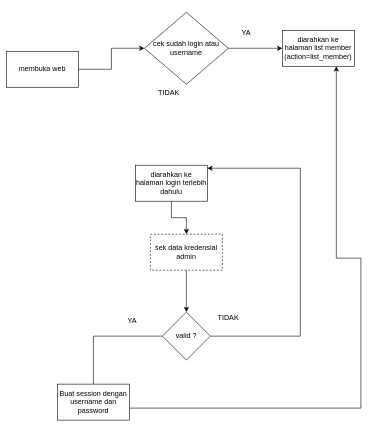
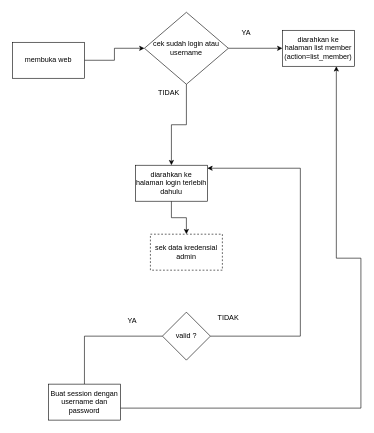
(42, 69) -> (48, 60)
none -> (186, 106)
(186, 289) -> none
(93, 402) -> (84, 402)
